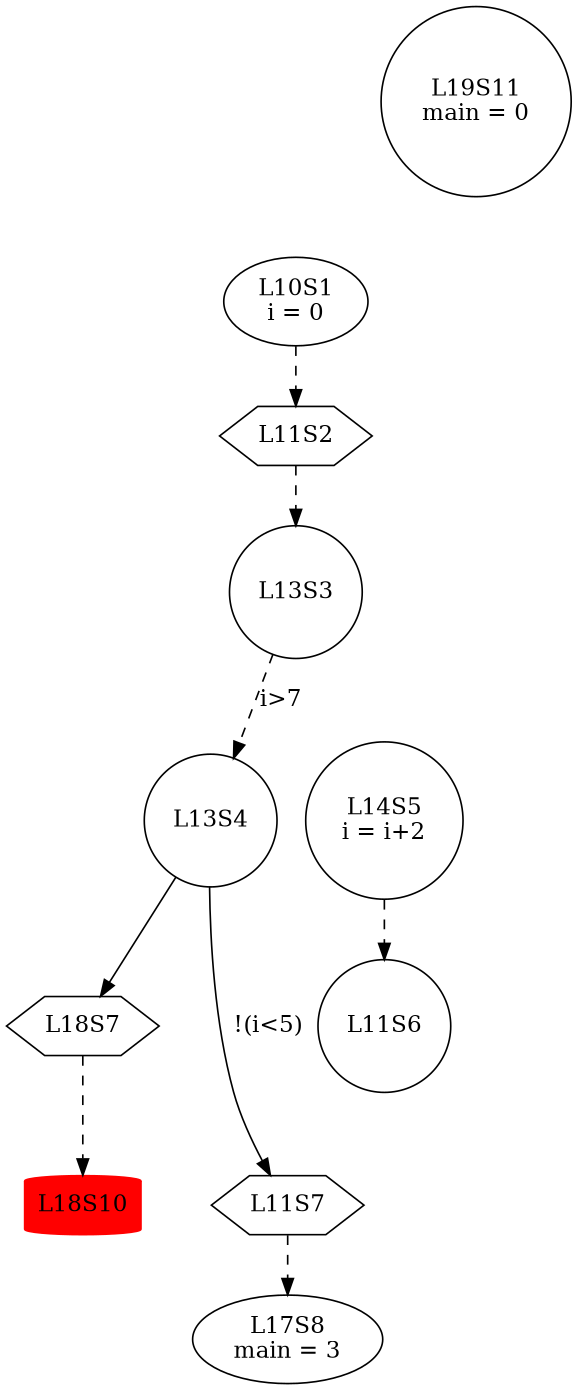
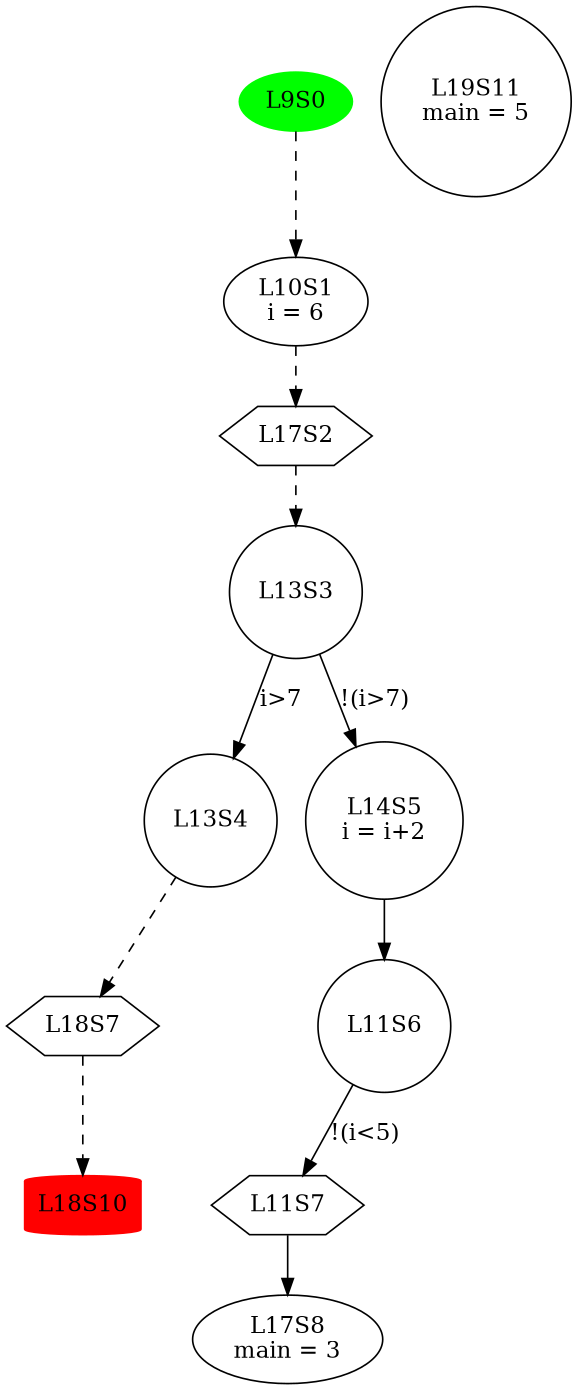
none -> (296, 102)
(476, 102) -> (476, 102)
(296, 302) -> (296, 302)
(296, 436) -> (296, 436)
none -> (335, 692)
(256, 698) -> (256, 698)
(384, 922) -> (384, 922)
(143, 930) -> (143, 930)
(220, 1027) -> (332, 1122)
(288, 1257) -> (288, 1257)
